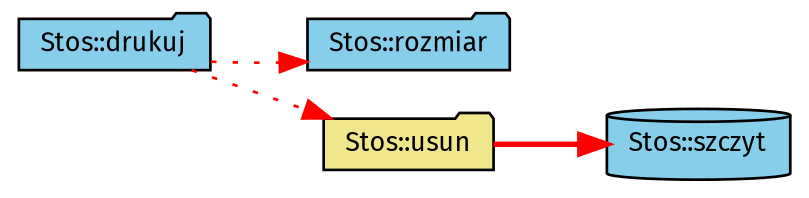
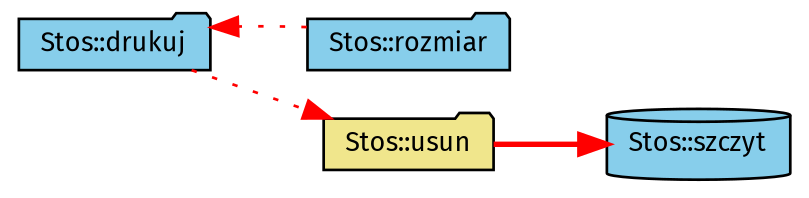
(245, 63) -> (273, 26)
